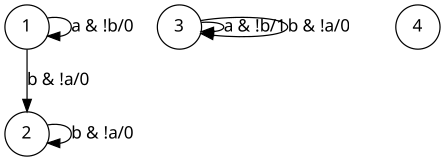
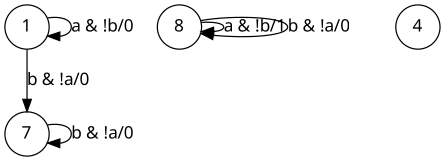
(179, 27) -> (179, 27)
(27, 134) -> (27, 134)
